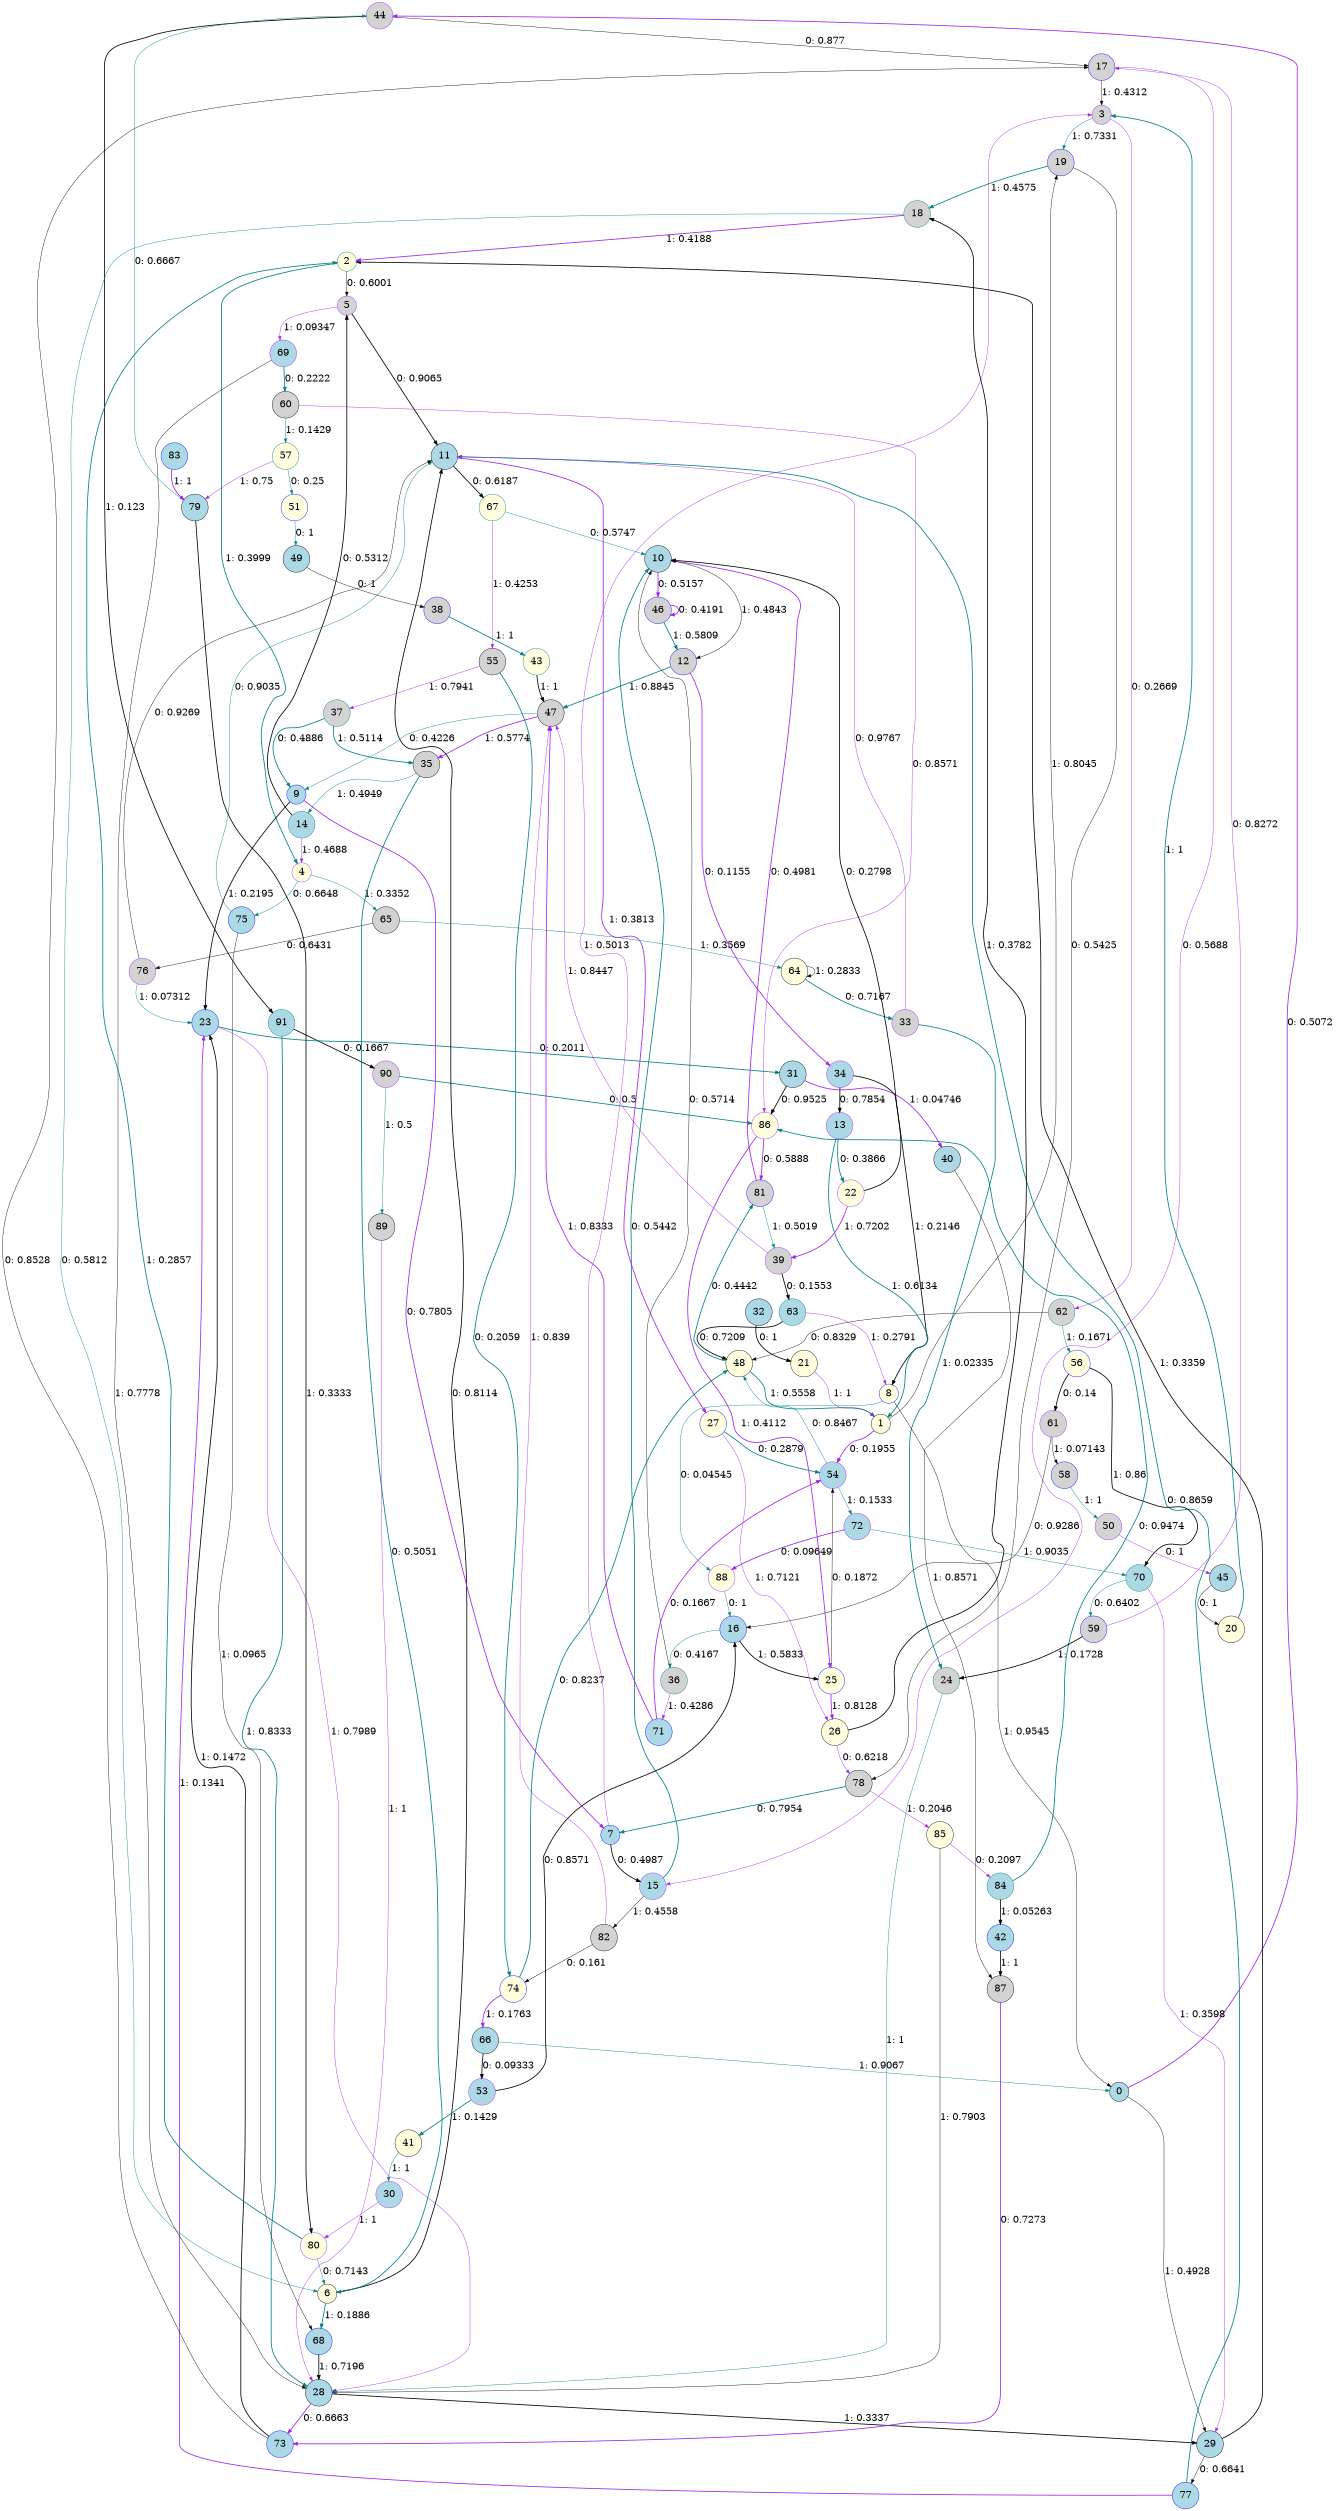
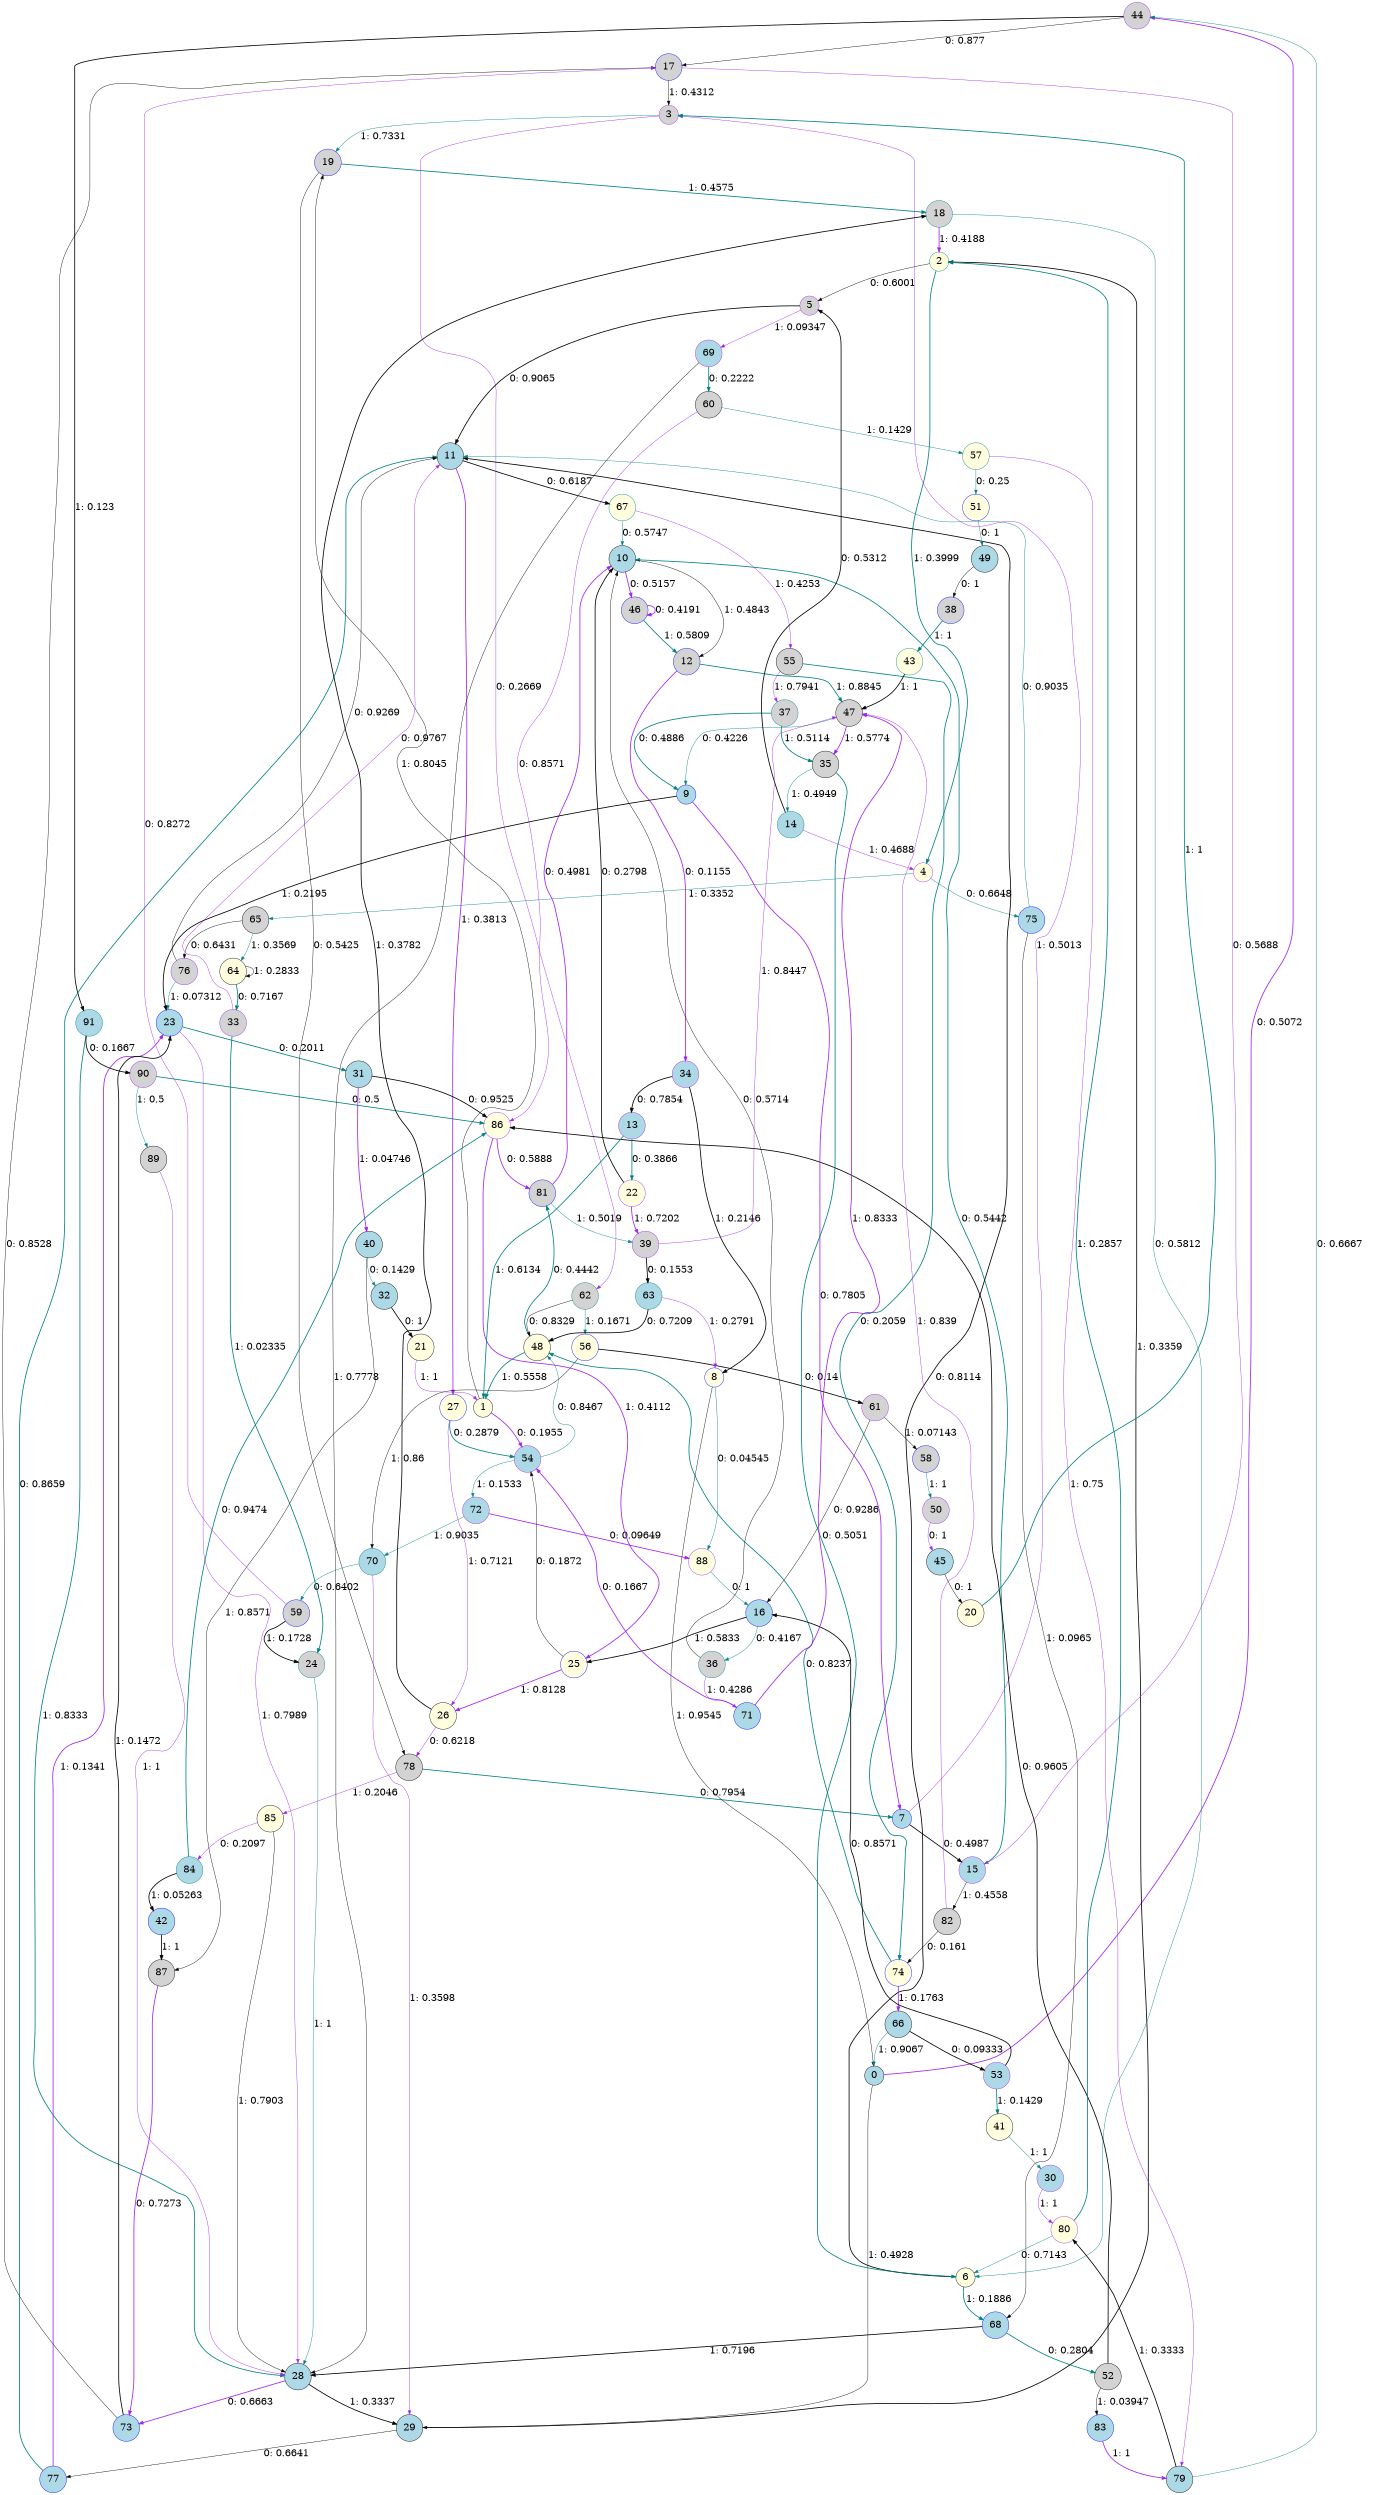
none -> (369, 1273)
(1129, 1496) -> (428, 1398)
none -> (1108, 2377)
